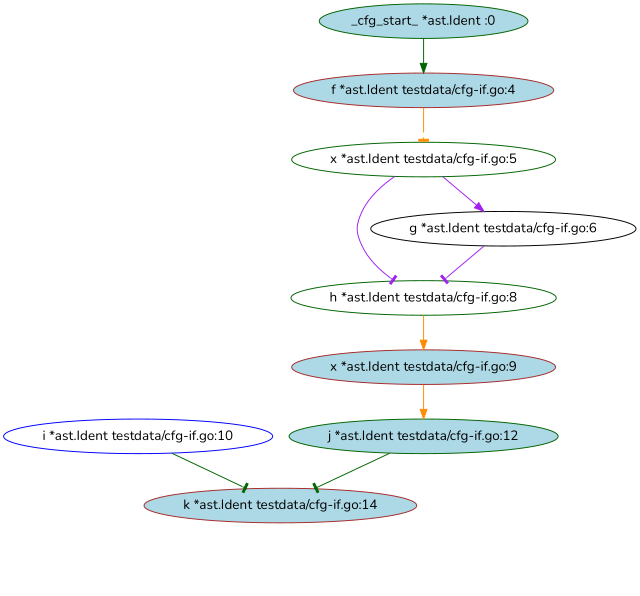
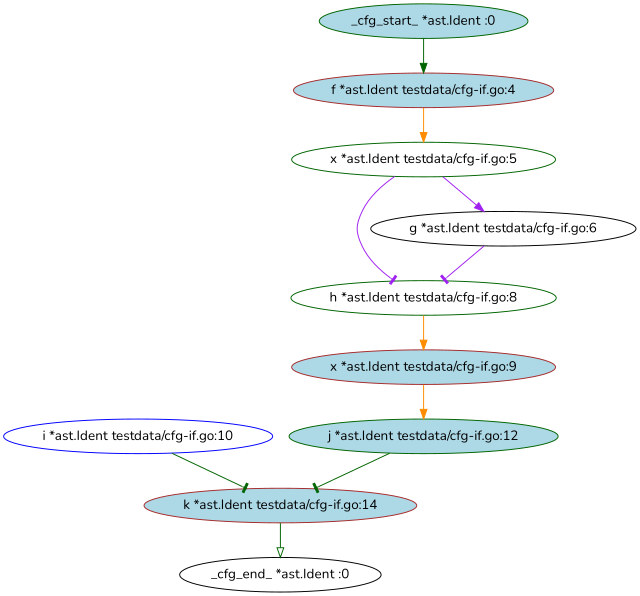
(424, 120) -> (424, 120)
none -> (280, 575)
